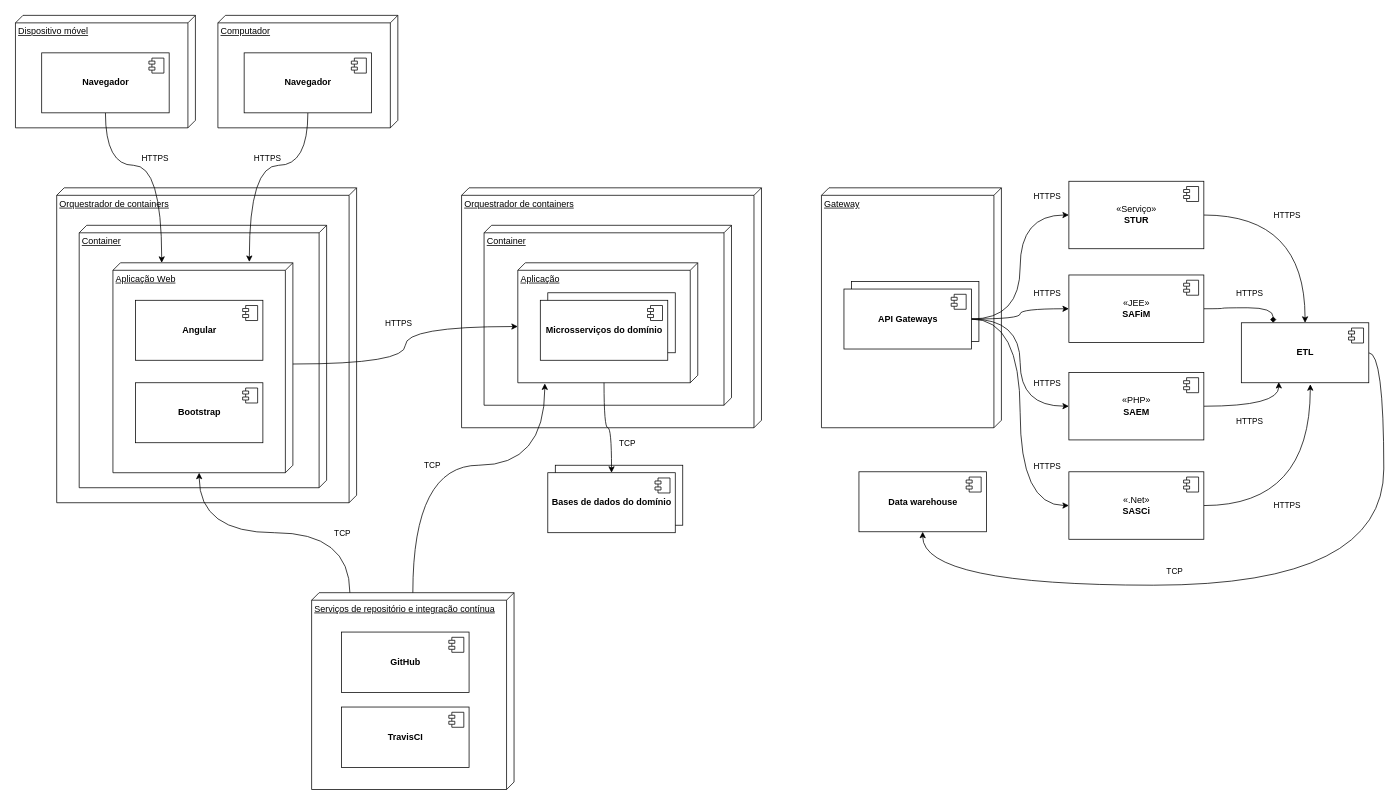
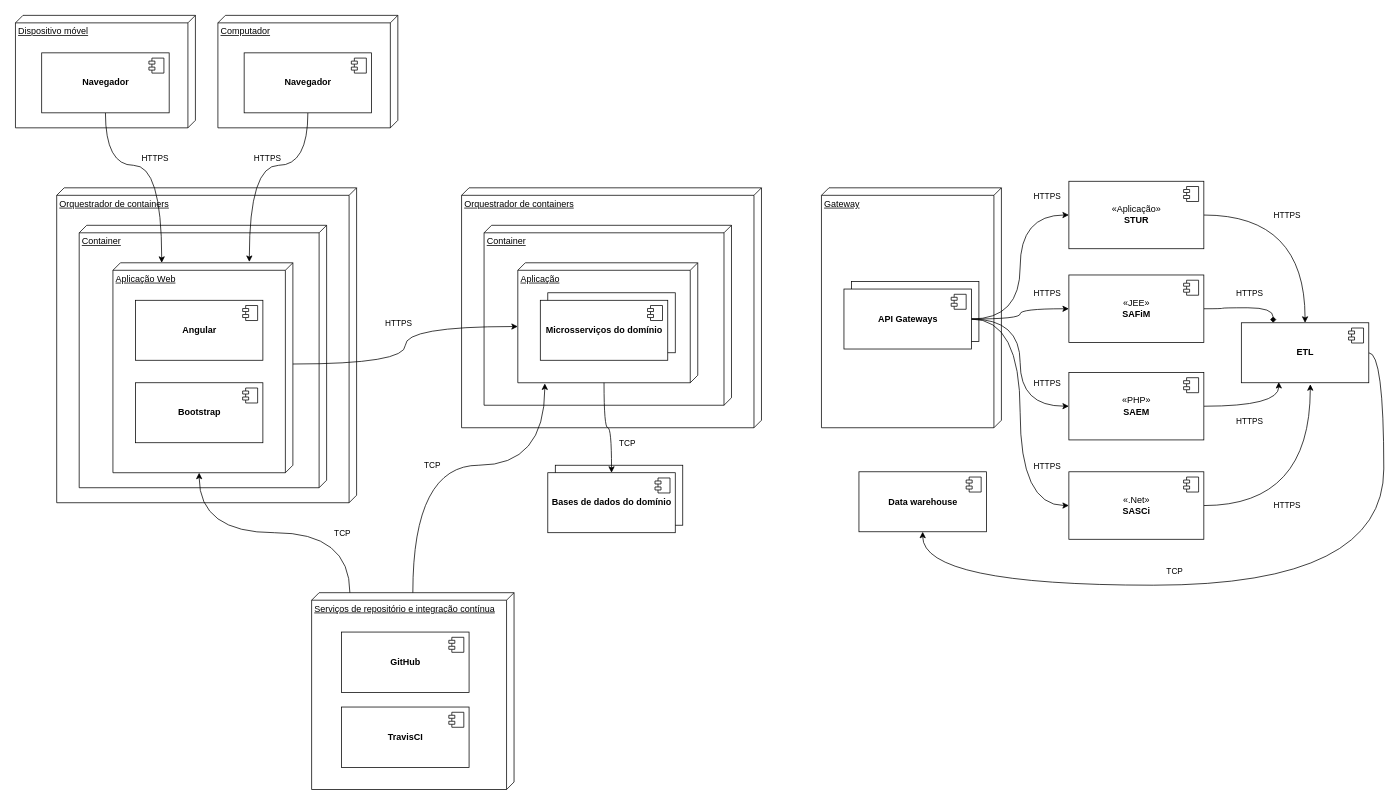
(1137, 215) -> (1137, 215)
